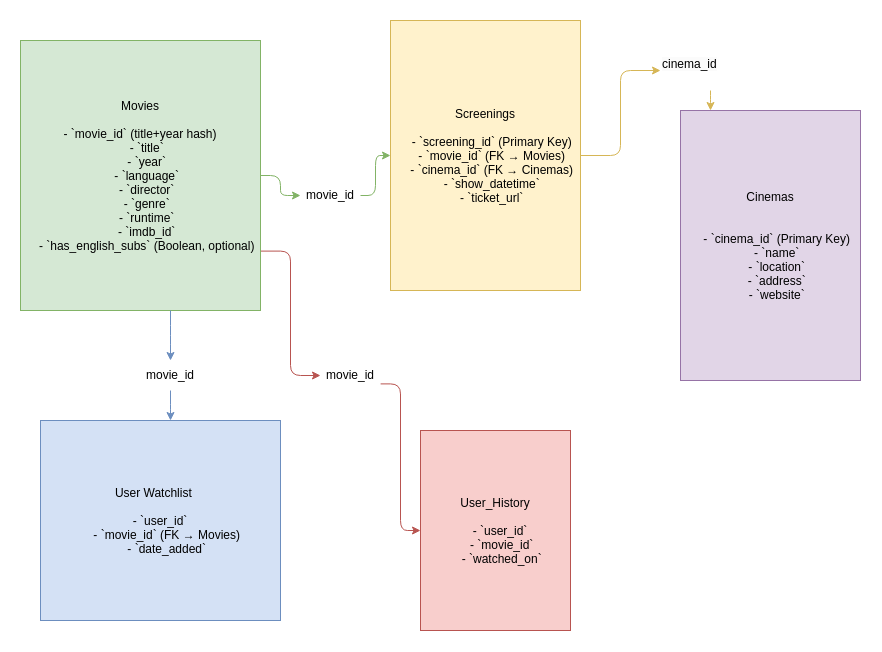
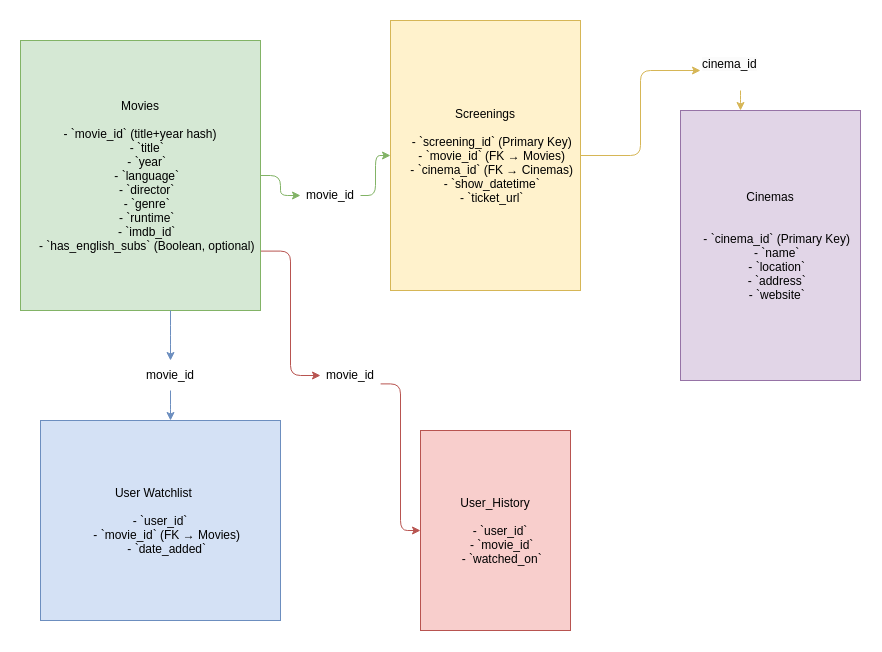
(701, 71) -> (741, 71)
